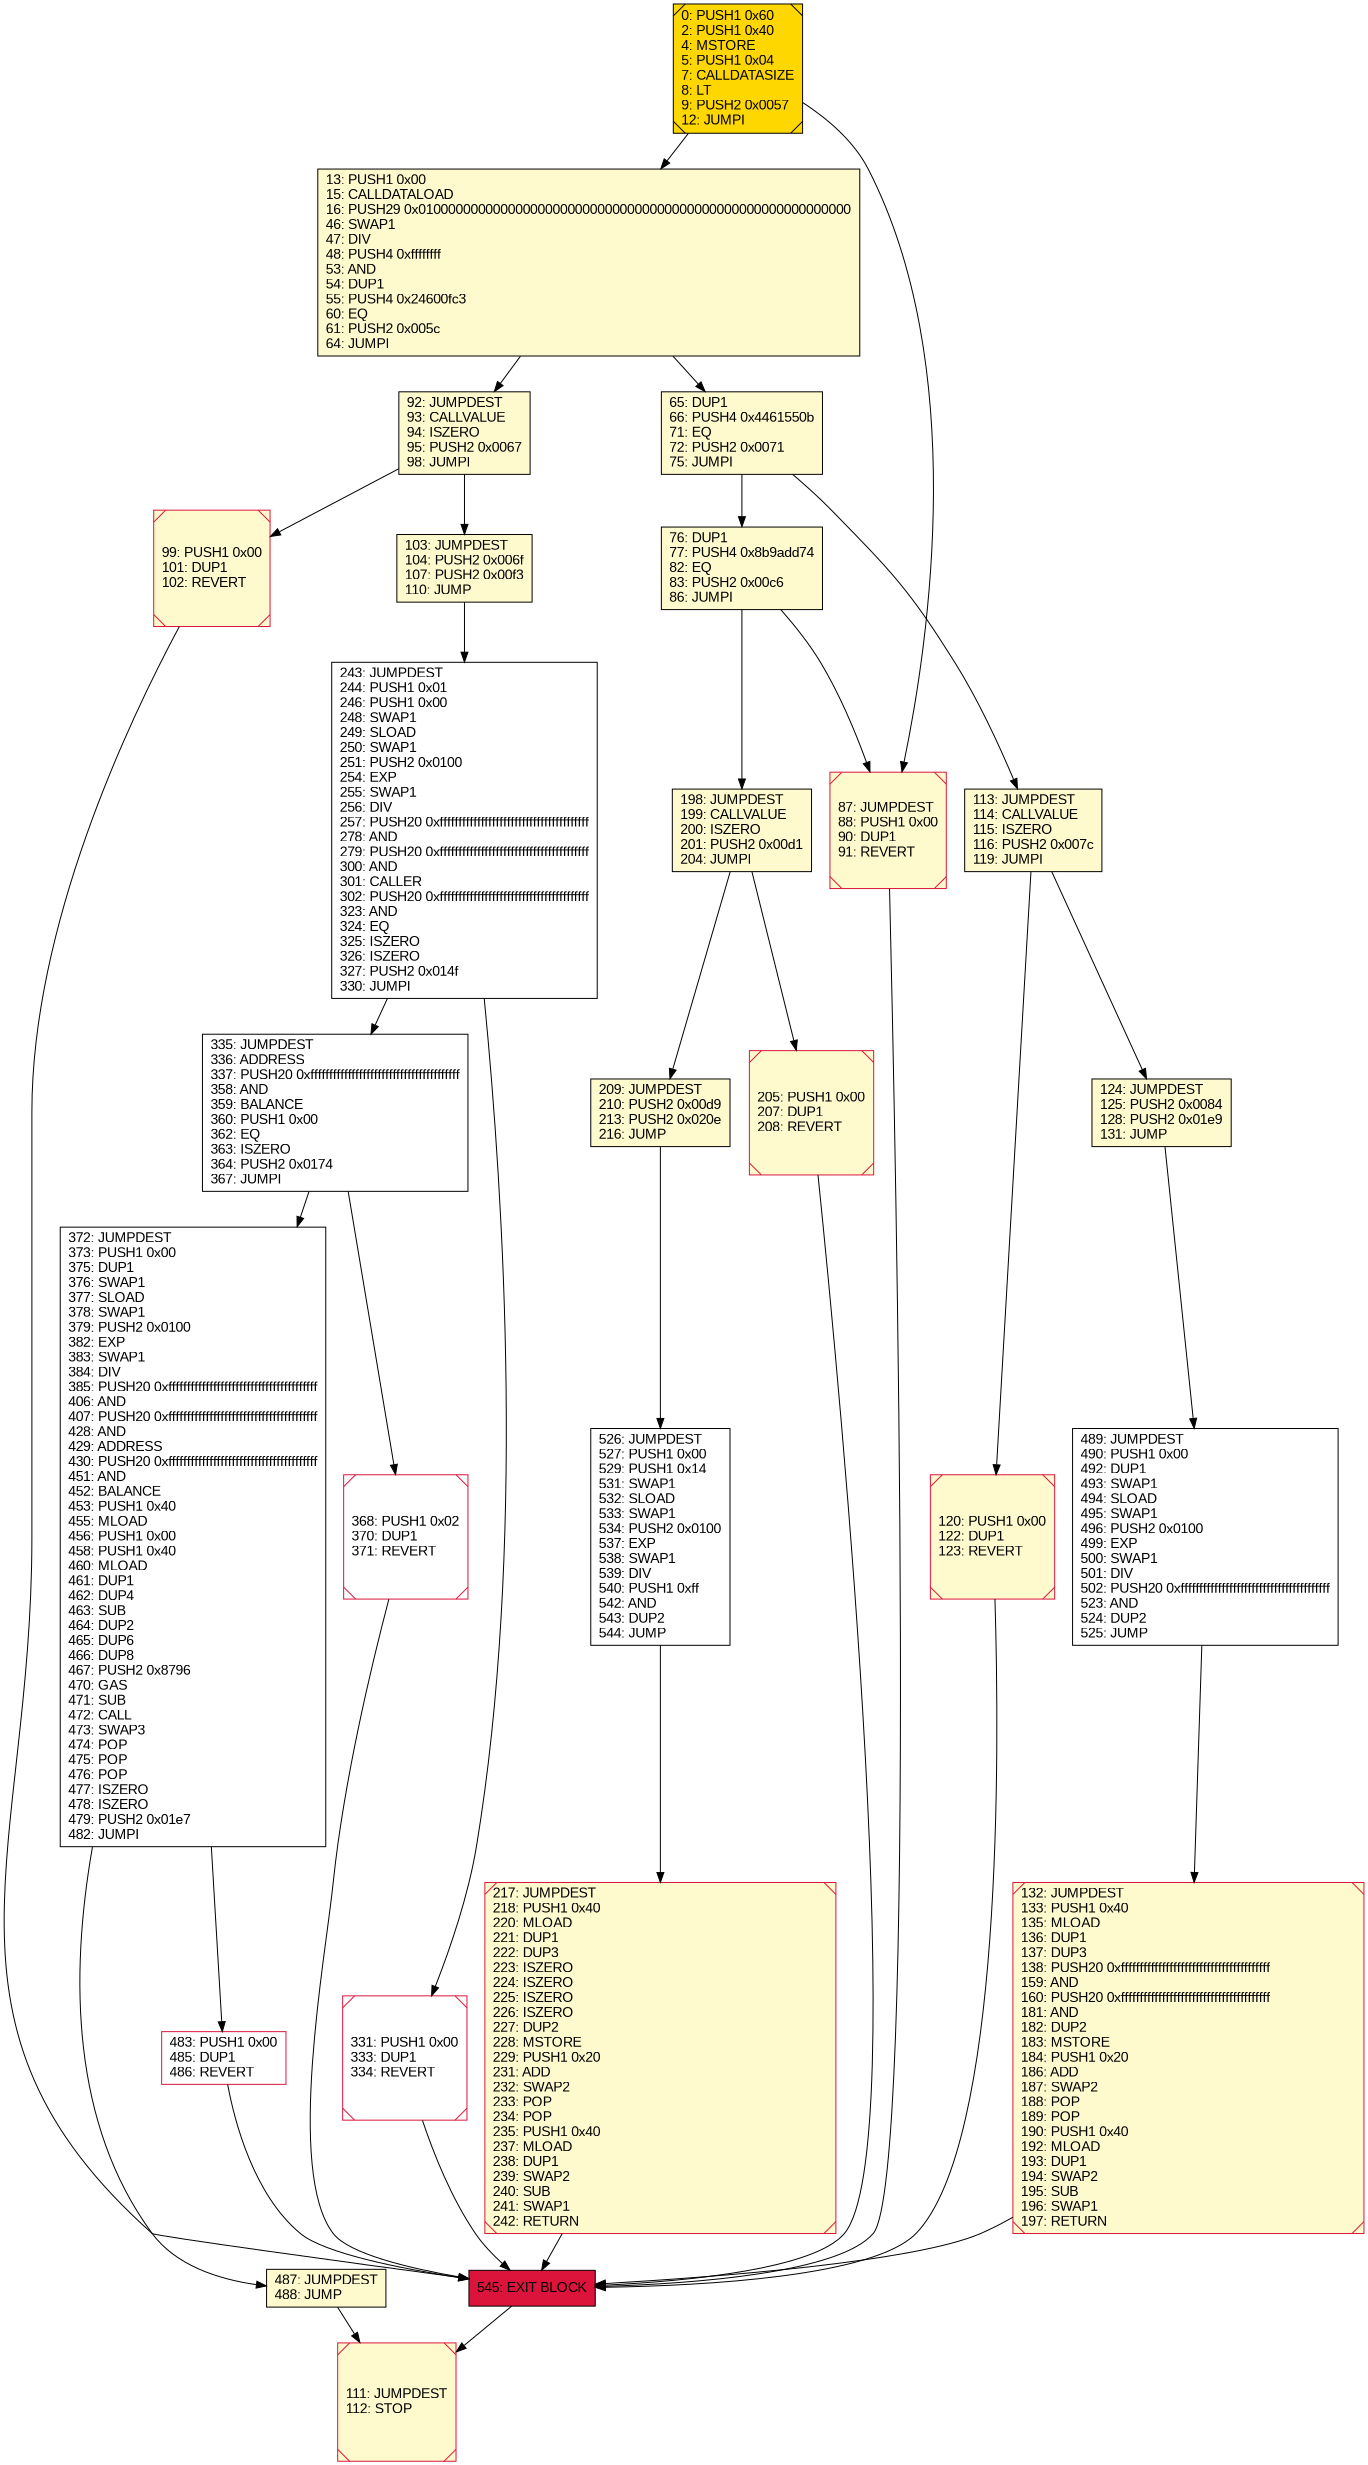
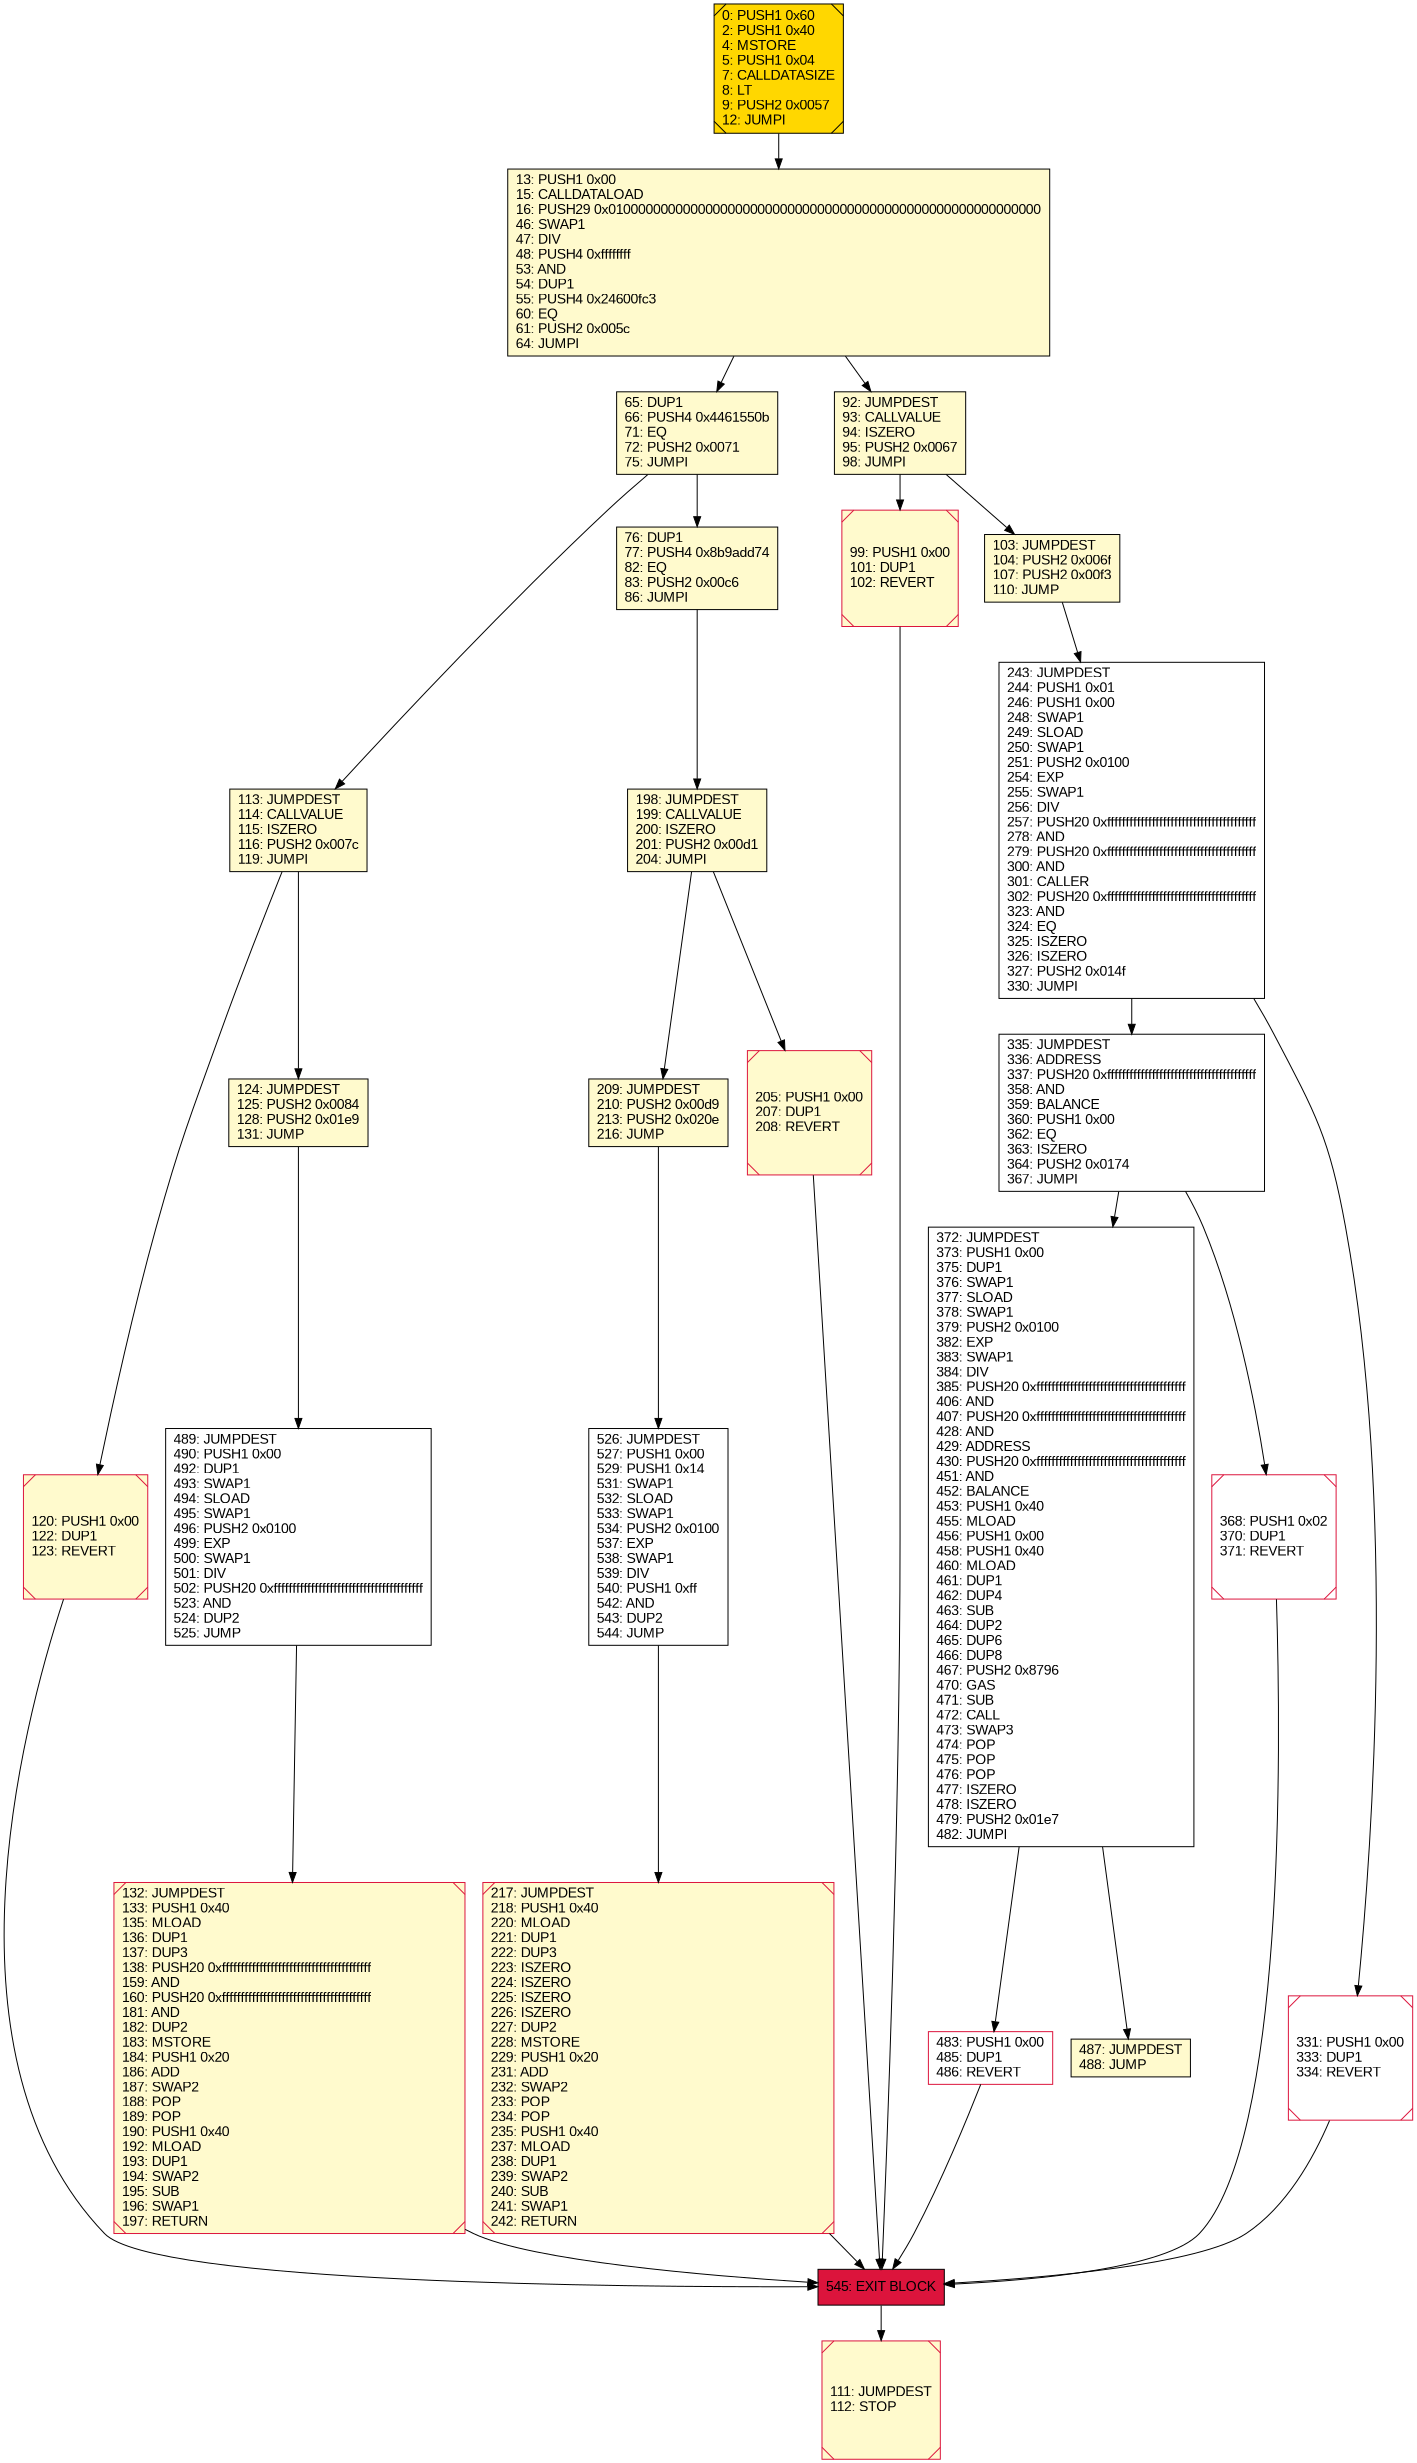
(888, 830) -> none
(346, 2320) -> none
